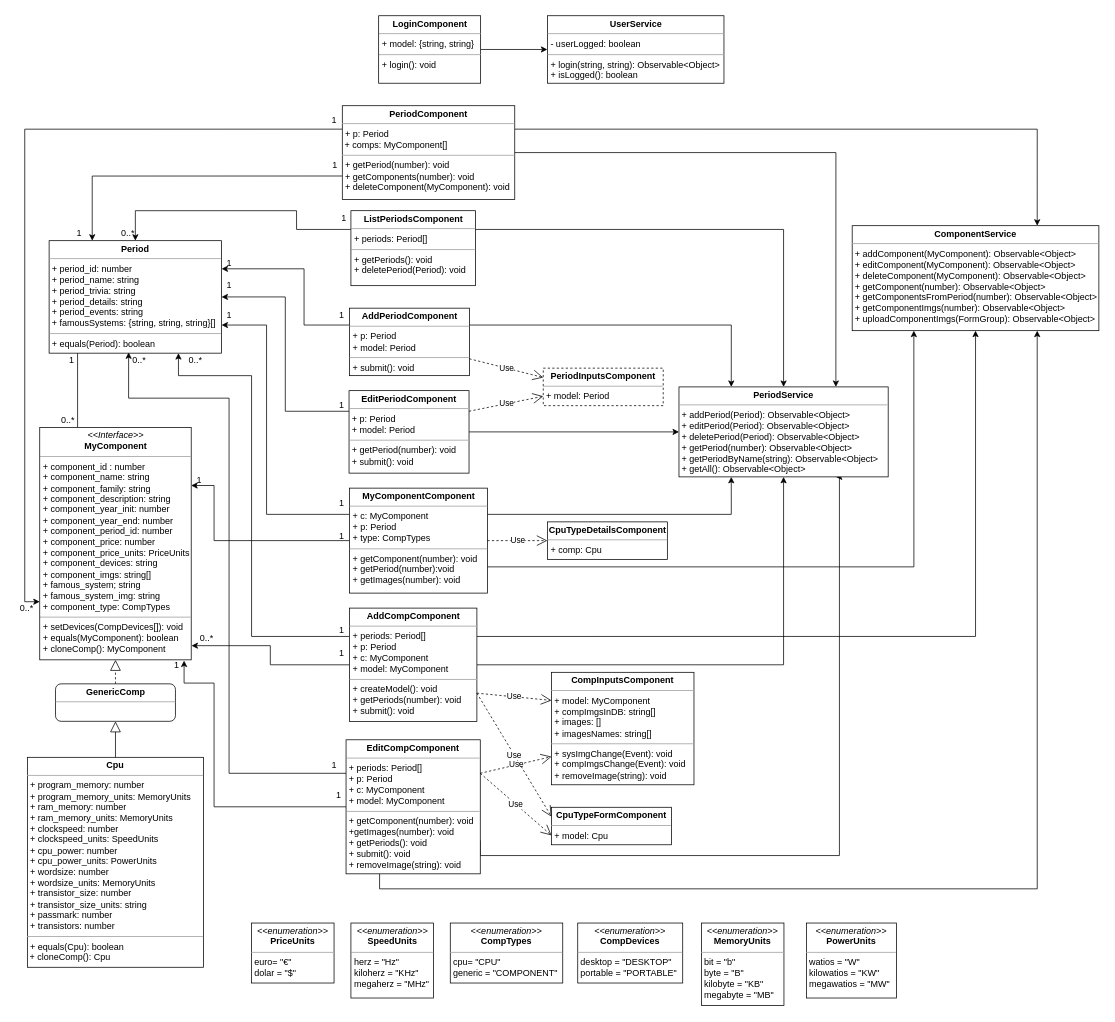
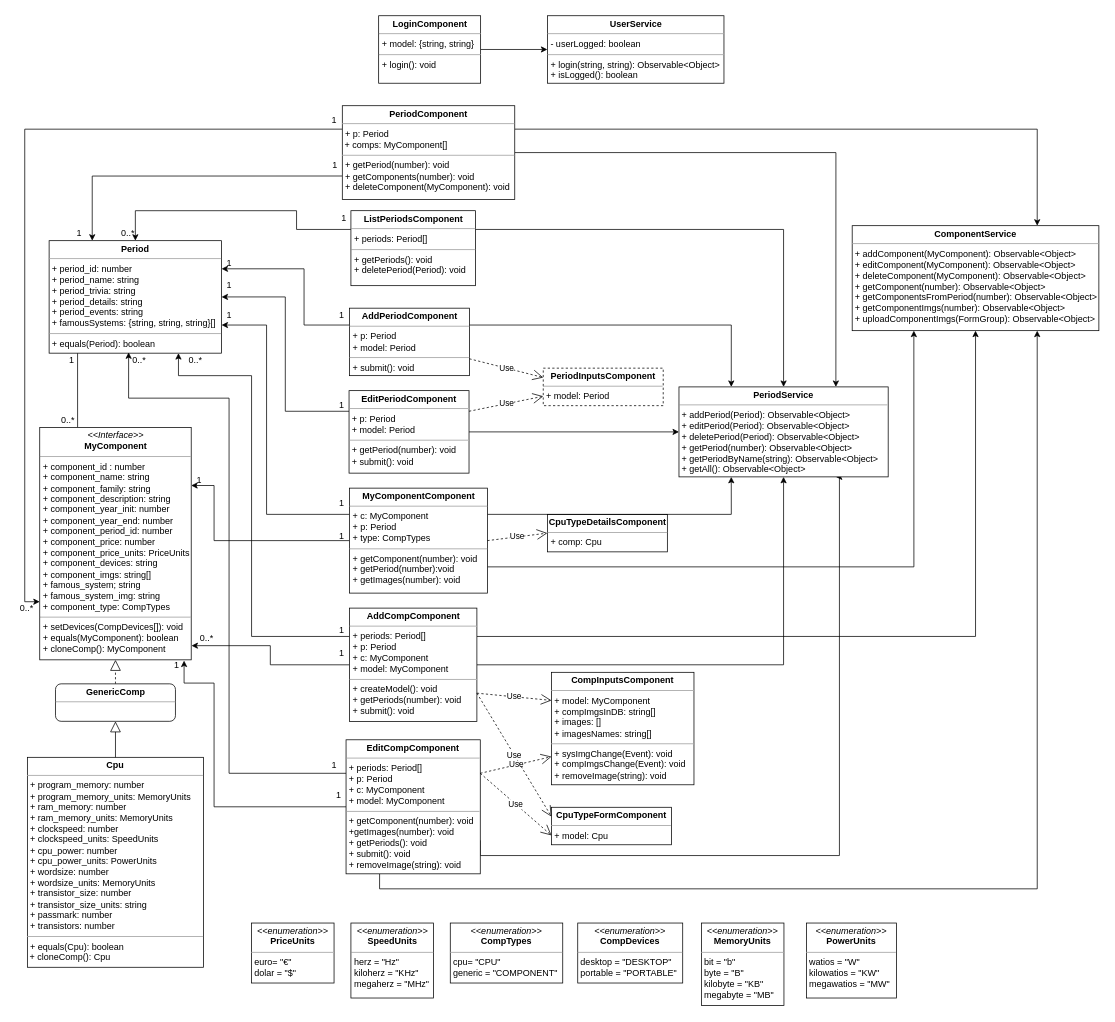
(608, 540) -> (608, 533)
